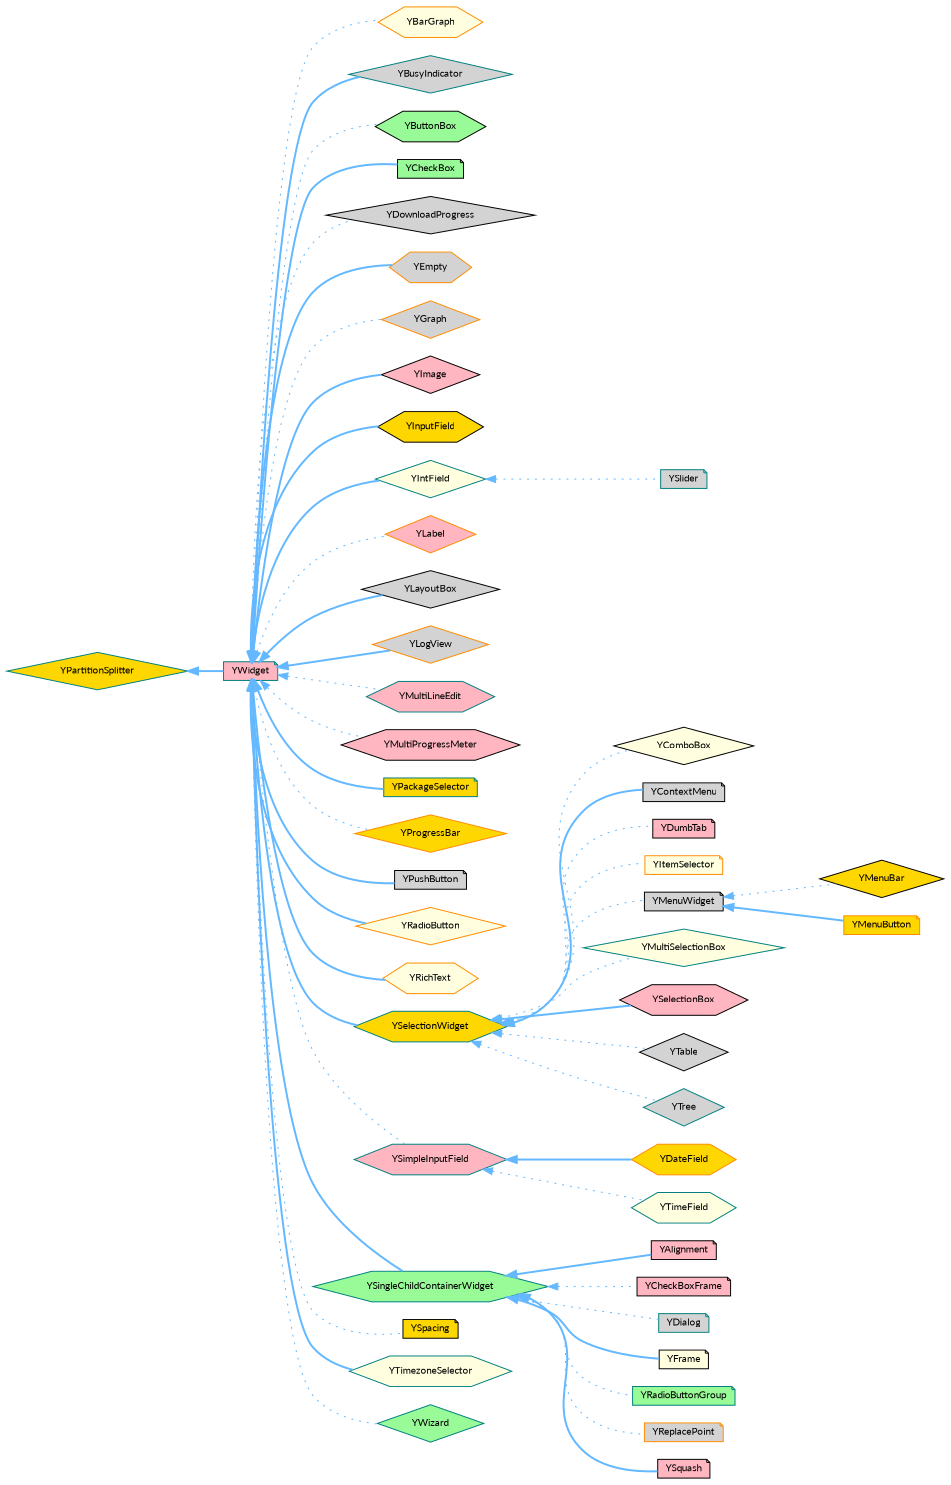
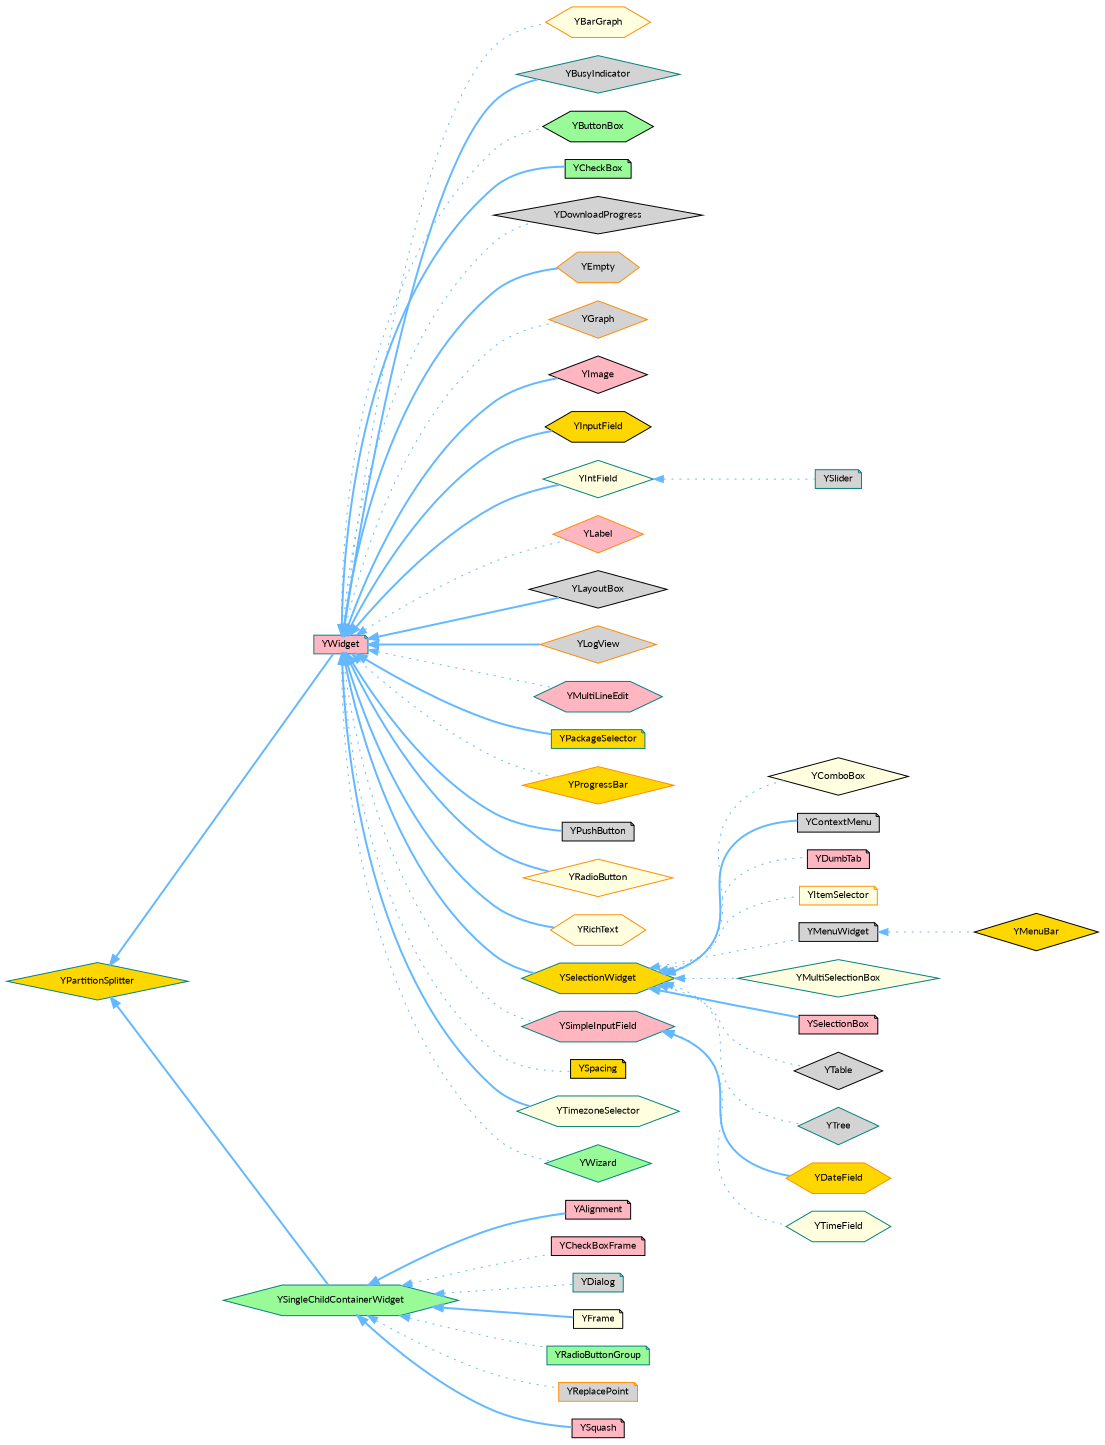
(431, 745) -> none
(882, 925) -> none
(684, 1000) -> (838, 1025)
(273, 1003) -> (223, 1145)
